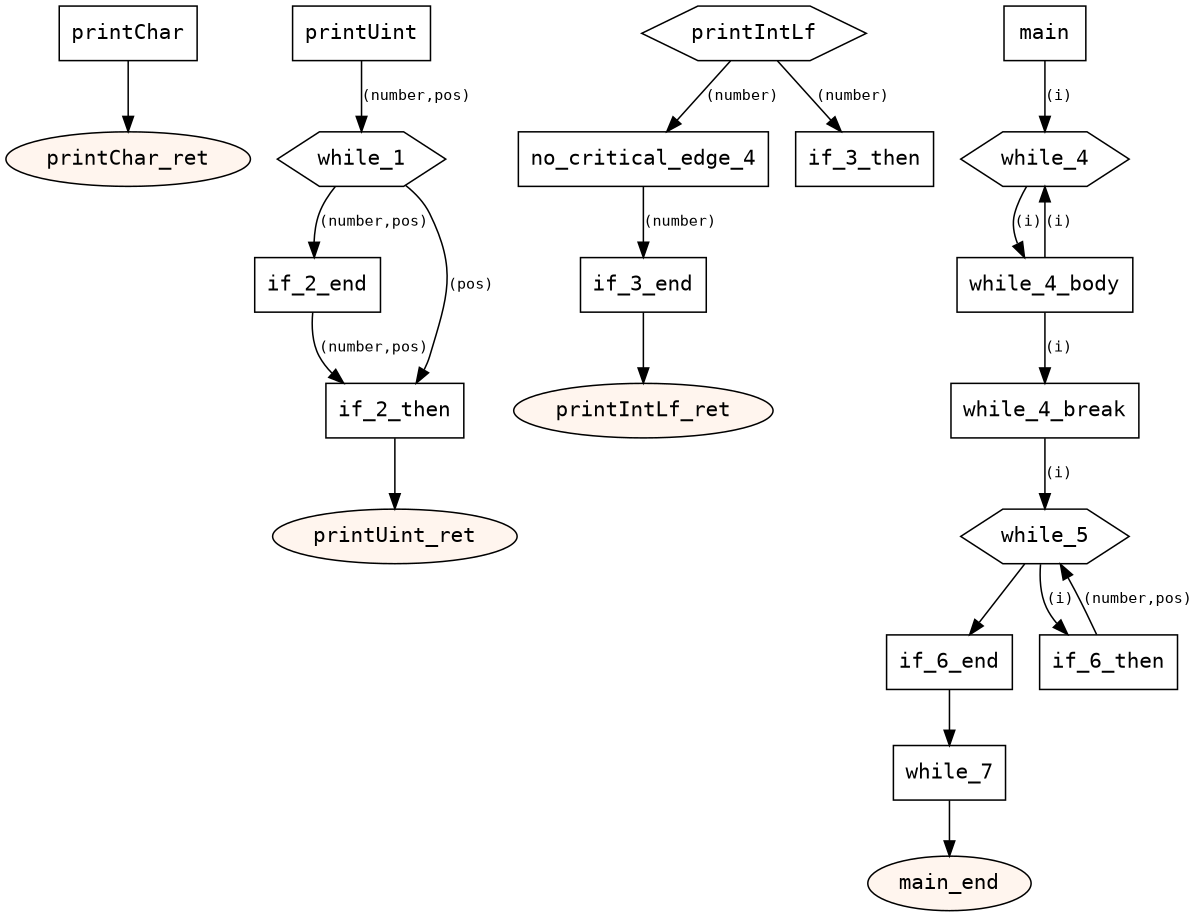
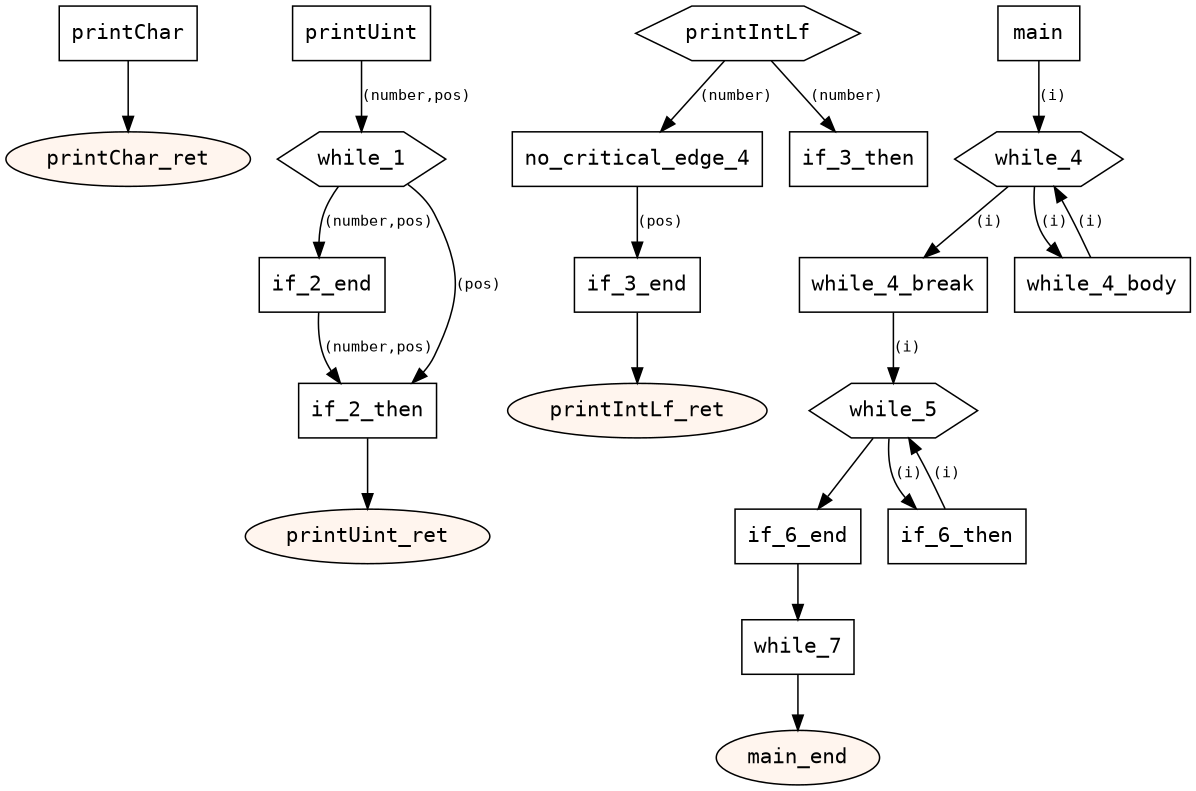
(680, 222) -> (661, 222)
(1045, 340) -> (972, 217)
(1138, 599) -> (947, 474)
